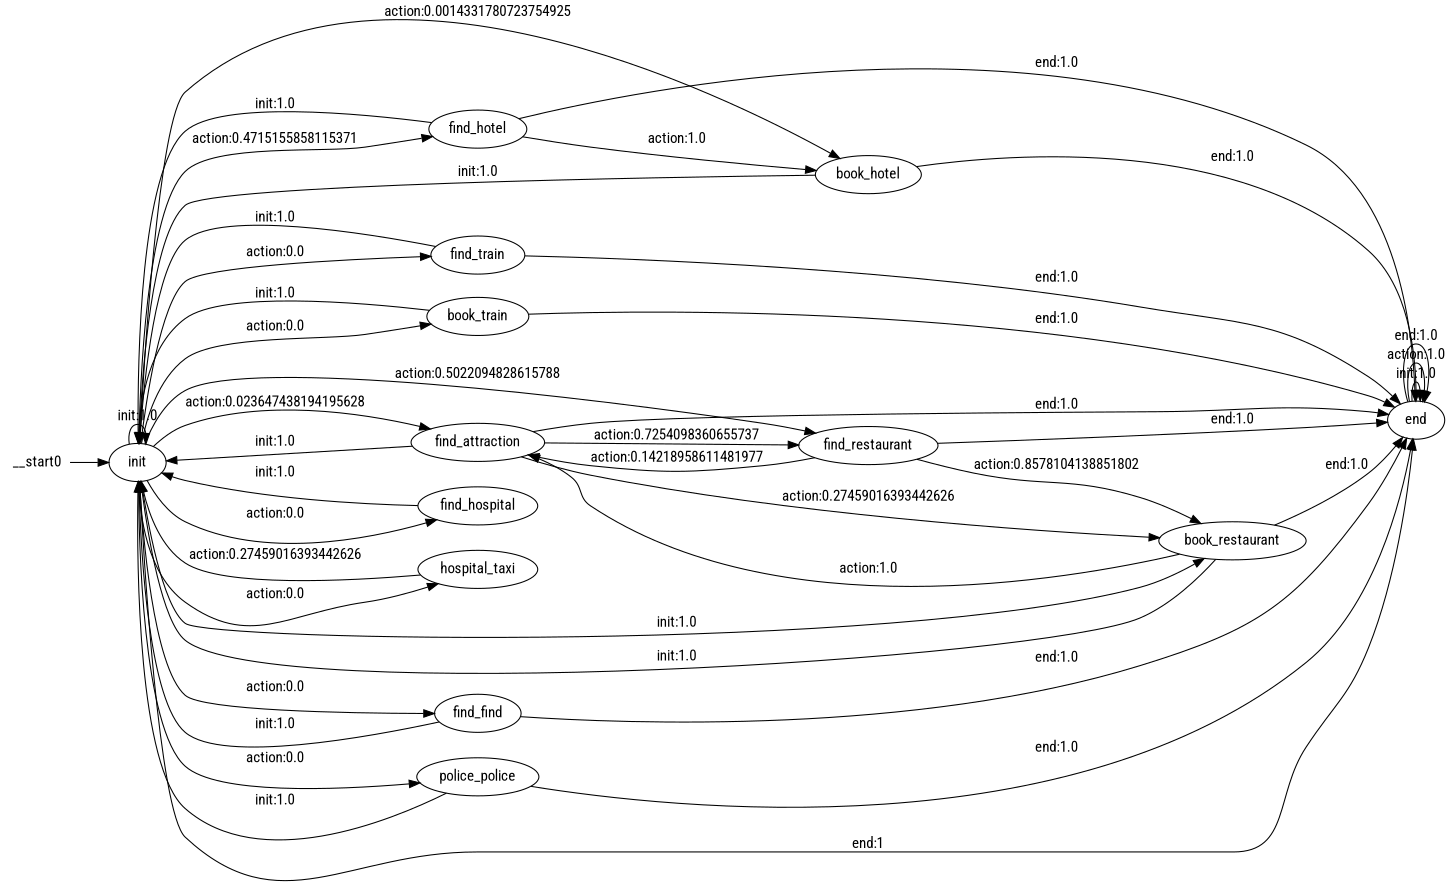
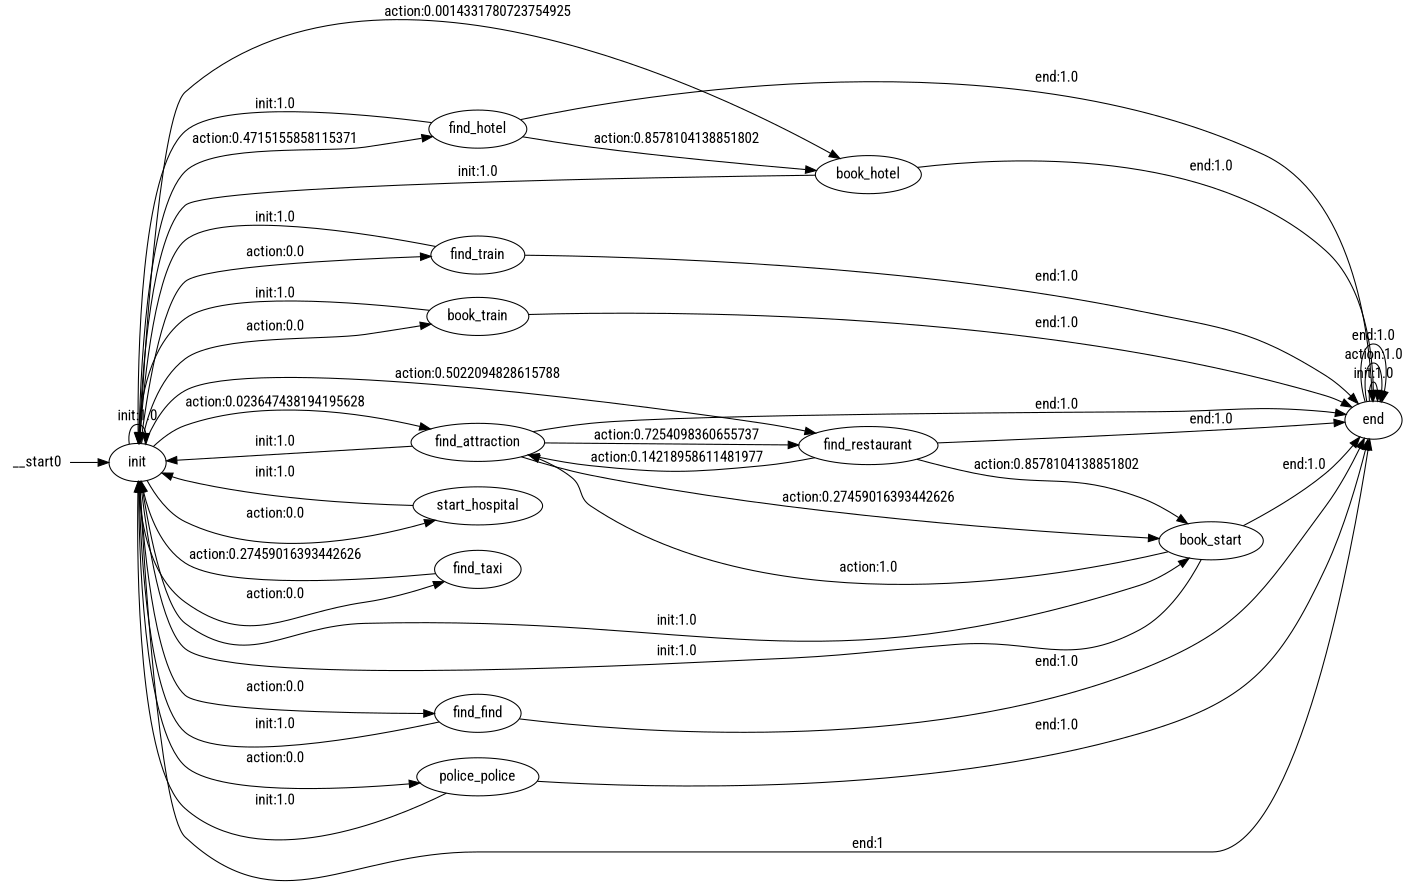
(677, 139) -> (677, 139)
(478, 506) -> (478, 506)
(1232, 541) -> (1211, 541)
(478, 569) -> (478, 569)
